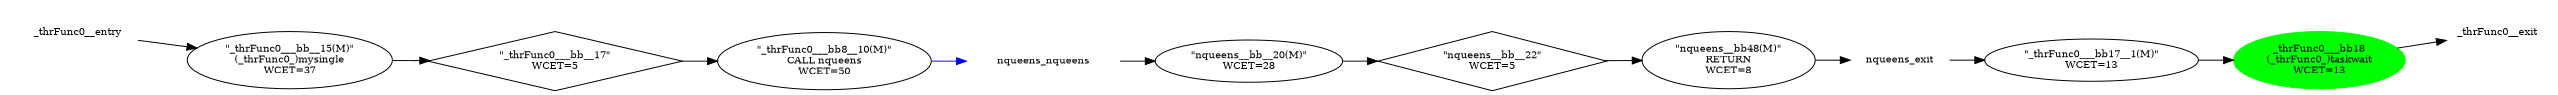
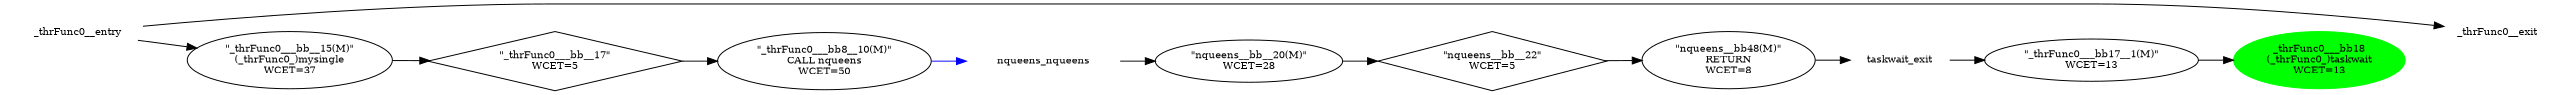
(2417, 45) -> (1289, 4)
(1900, 60) -> (1900, 60)
